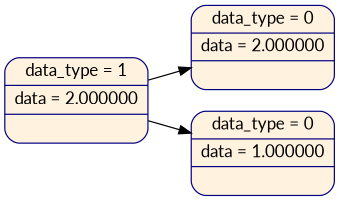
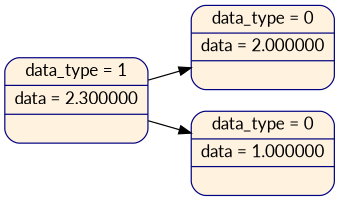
(76, 99) -> (76, 99)
